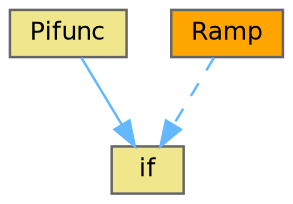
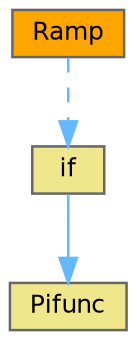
(102, 91) -> (68, 226)
